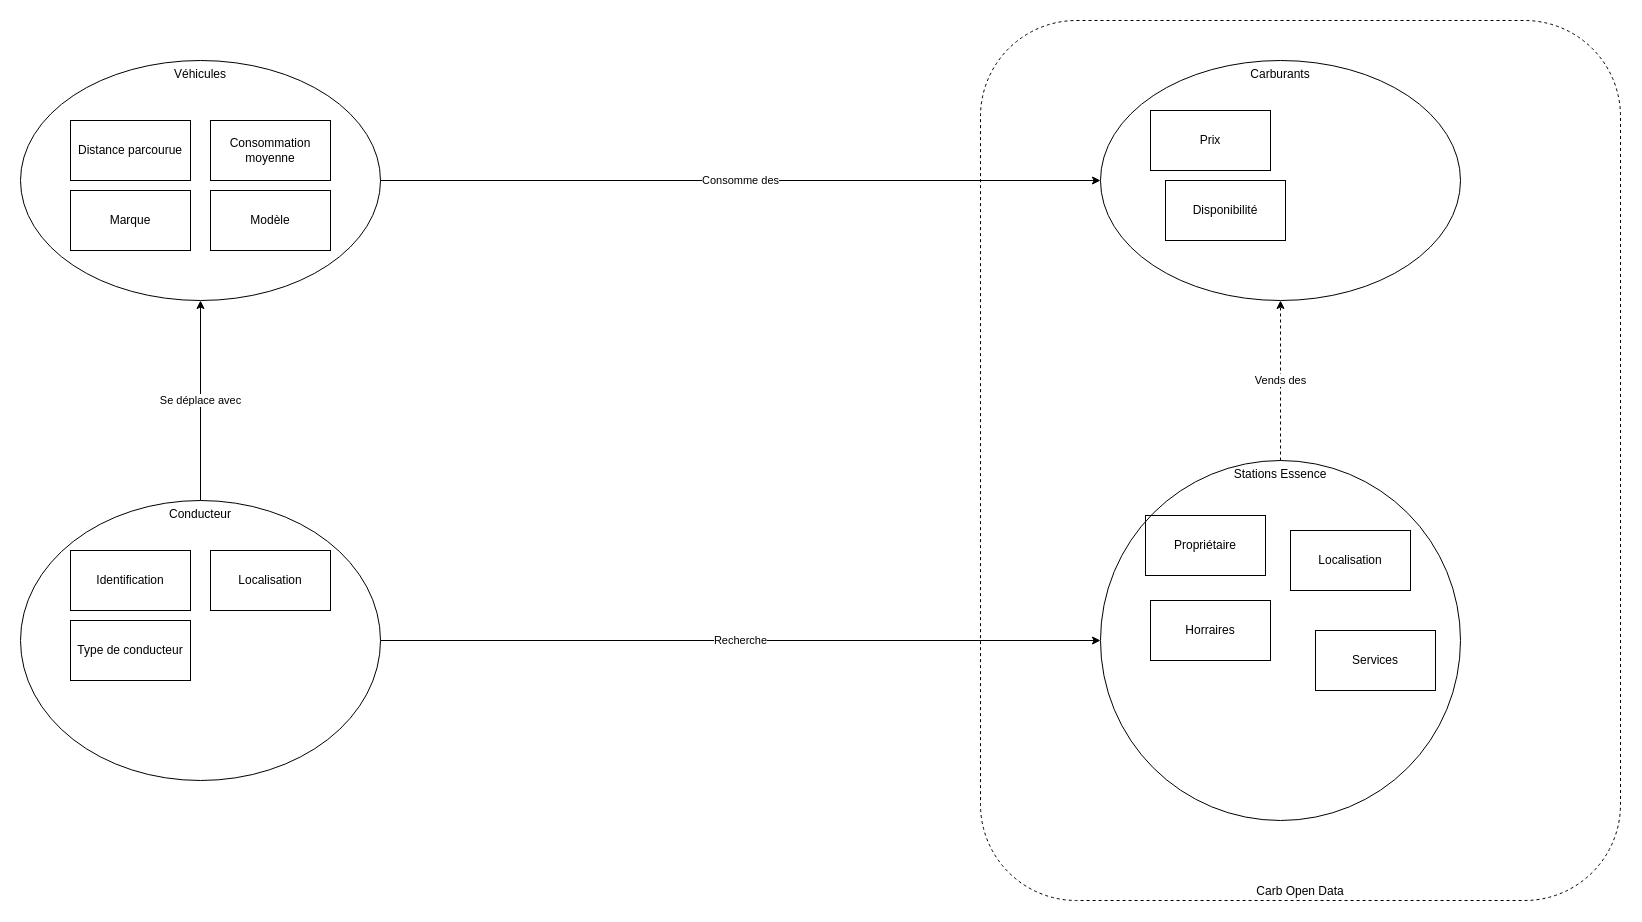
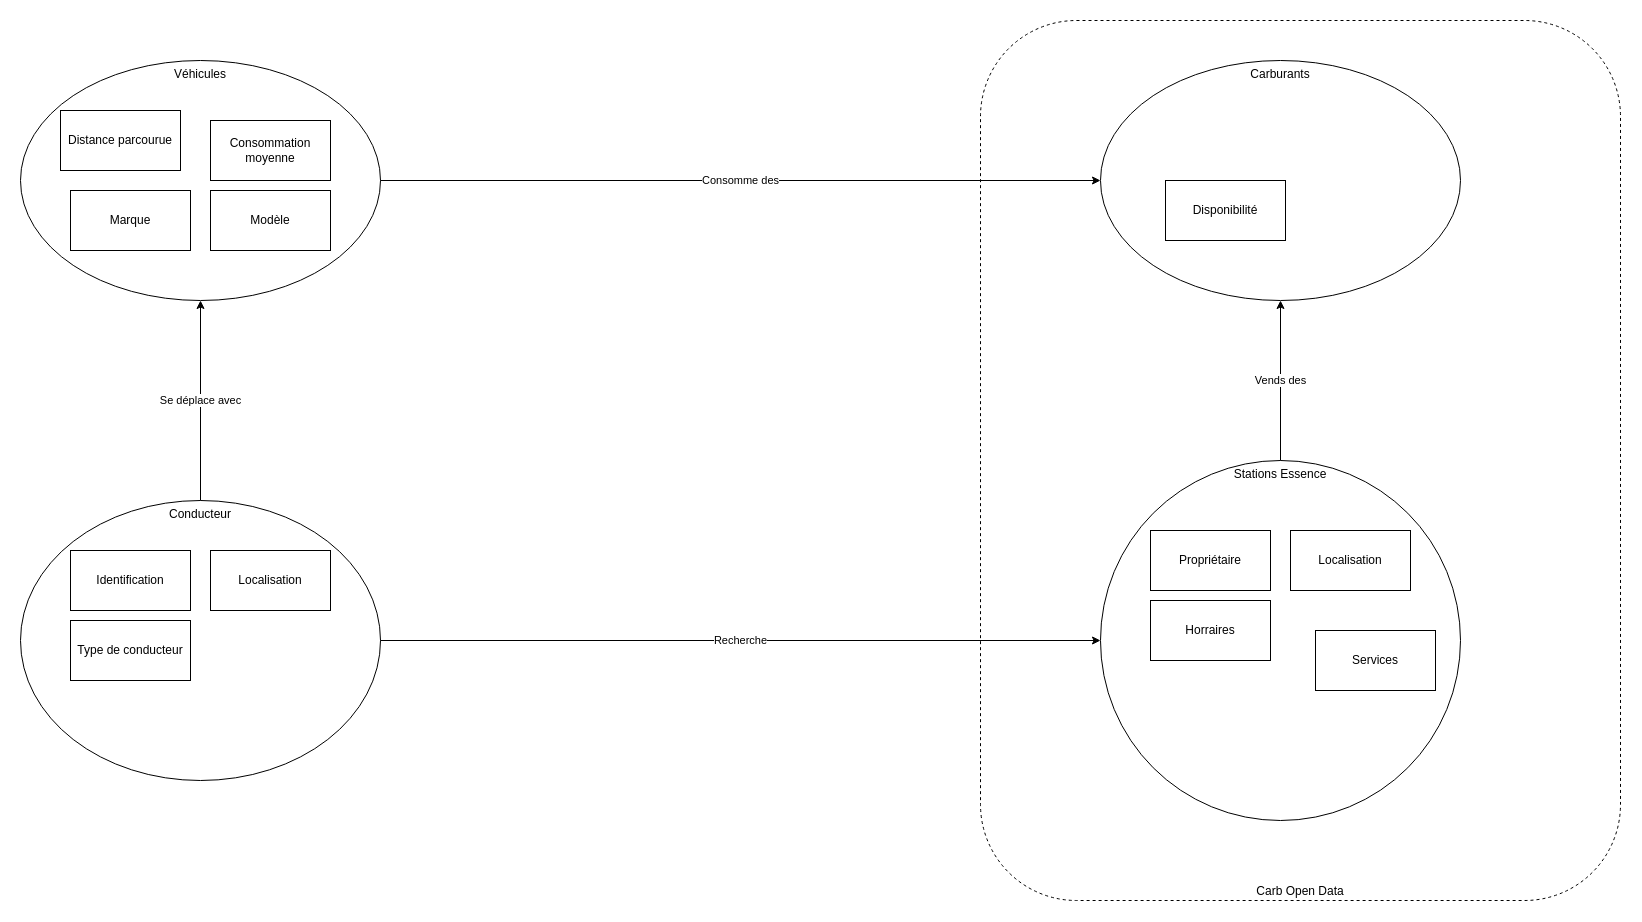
(1211, 141) -> none
(131, 151) -> (121, 141)
(1281, 423) -> (1281, 423)
(1206, 546) -> (1211, 561)
